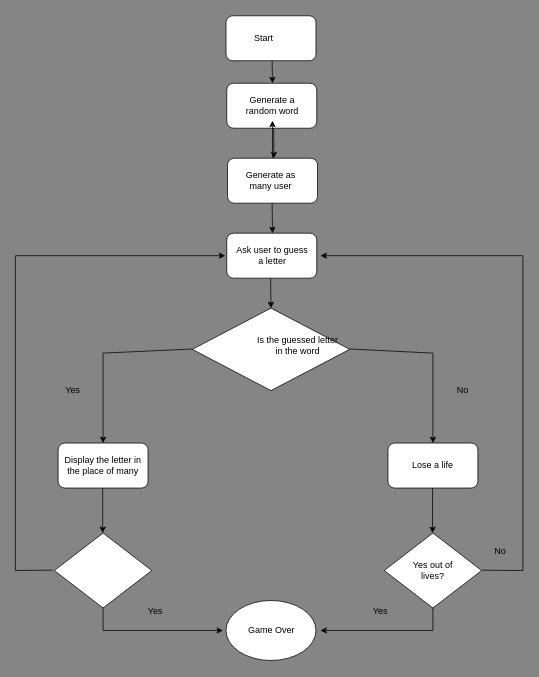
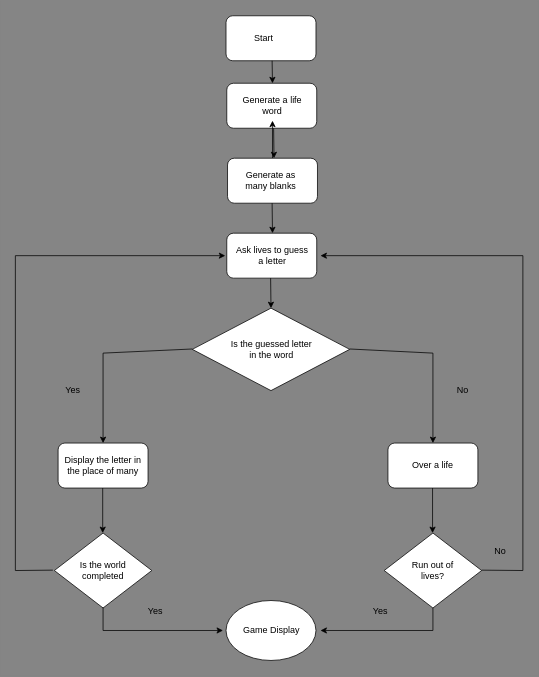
(273, 105) -> (273, 105)
(271, 180) -> (271, 180)
(273, 255) -> (273, 255)
(298, 345) -> (272, 349)
(433, 465) -> (433, 465)
none -> (103, 570)
(433, 570) -> (433, 570)
(272, 630) -> (272, 630)
